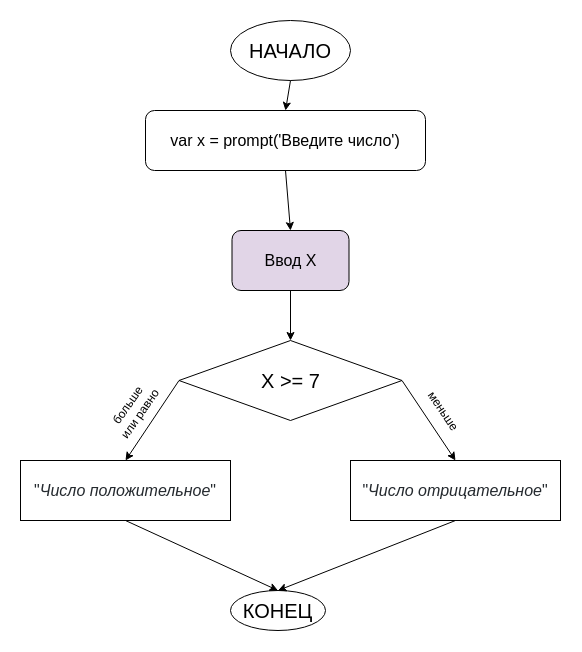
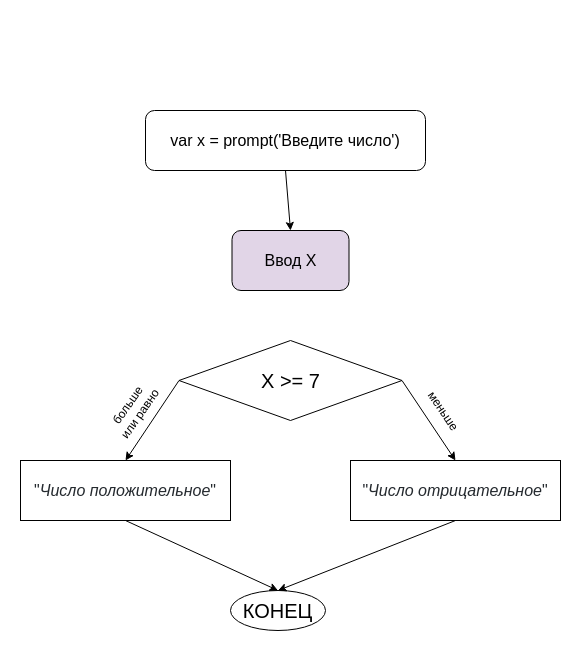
(291, 51) -> none
(289, 92) -> none
(291, 312) -> none
